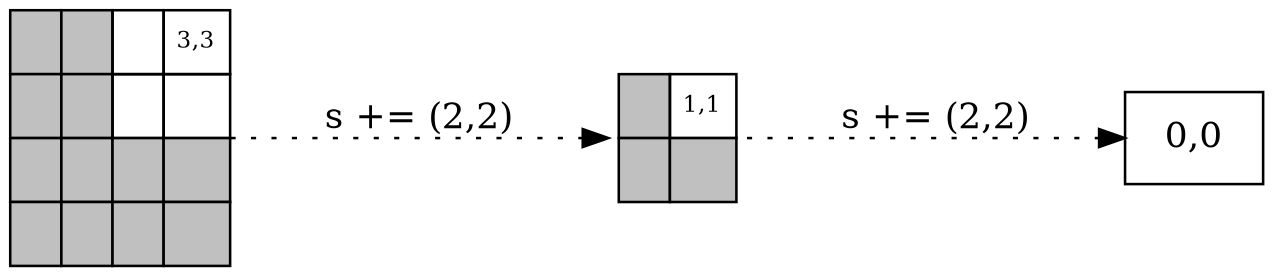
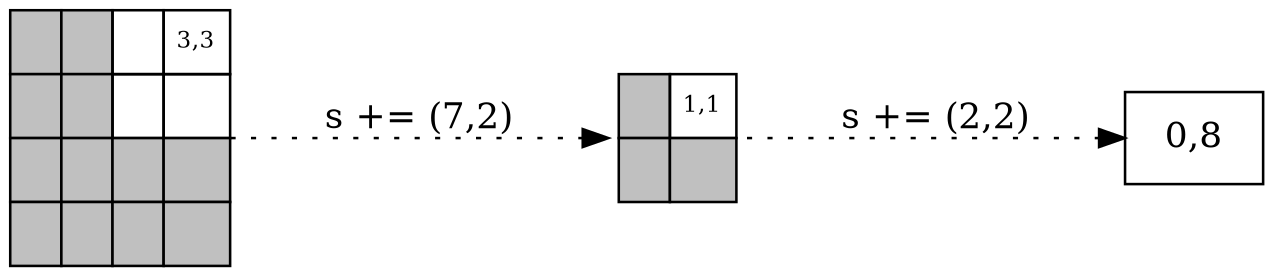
(419, 119) -> (419, 119)
(1194, 138) -> (1194, 138)
